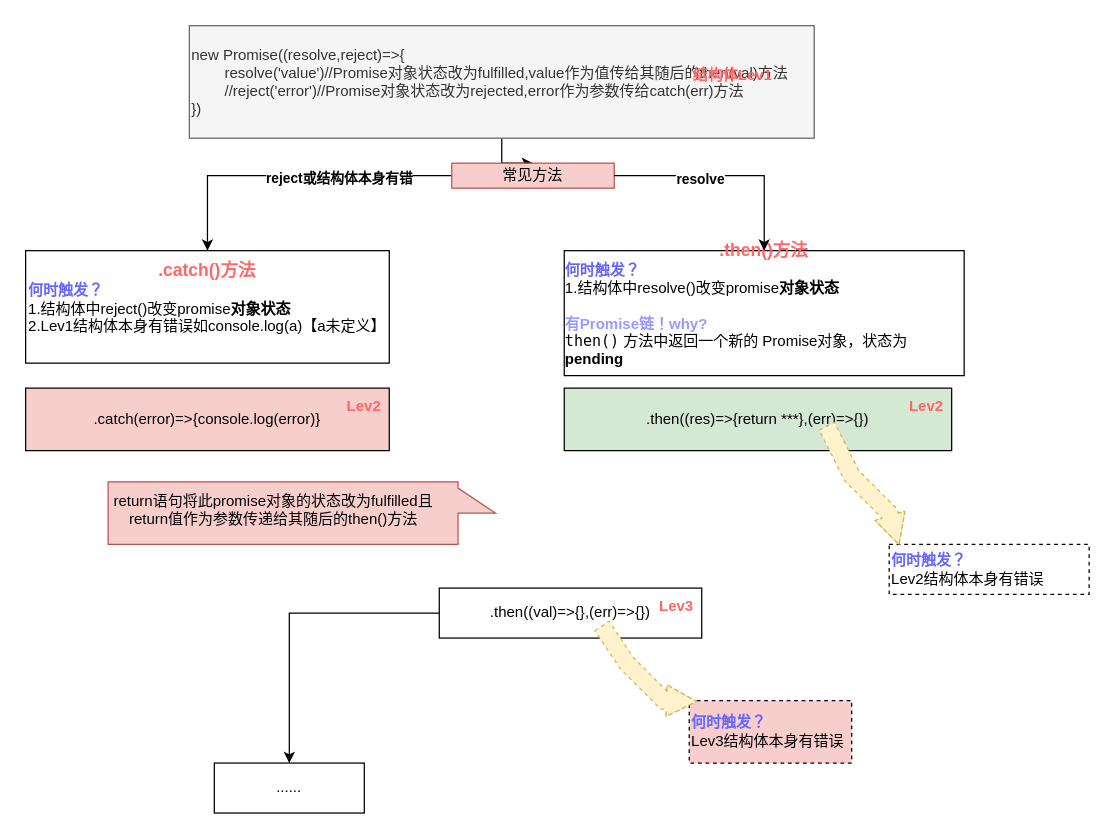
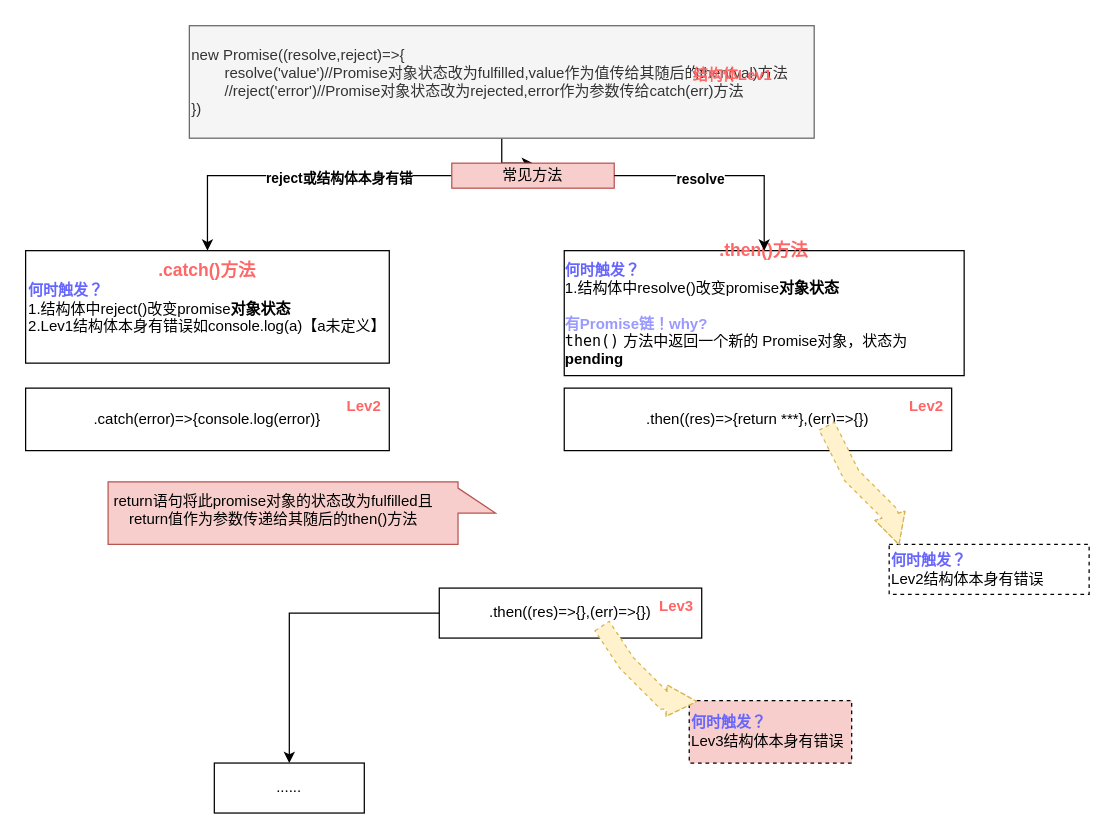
(208, 419) -> (208, 419)
(758, 419) -> (758, 419)
(571, 613) -> (571, 613)
